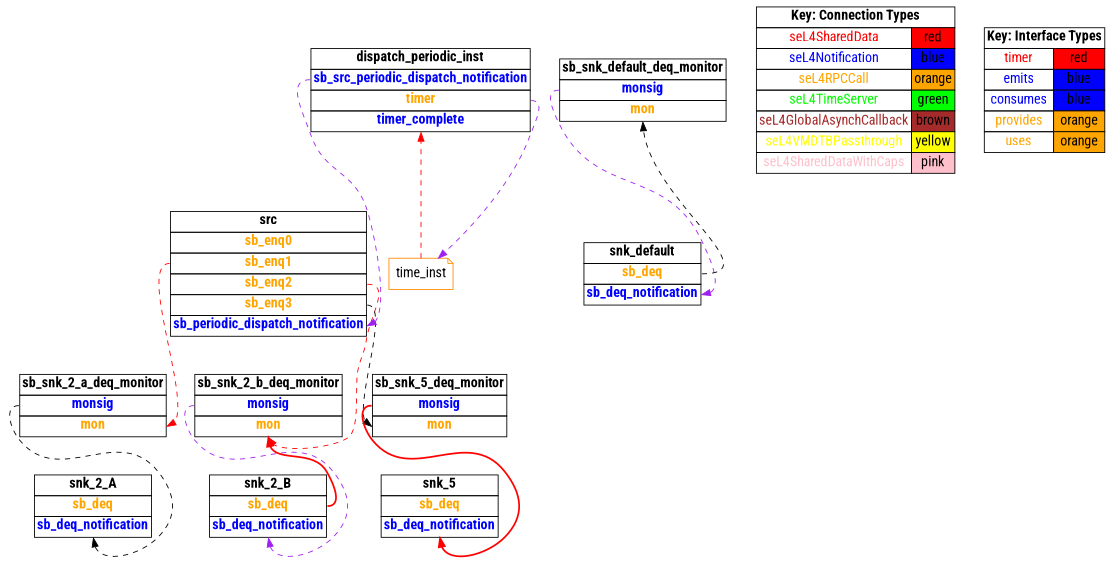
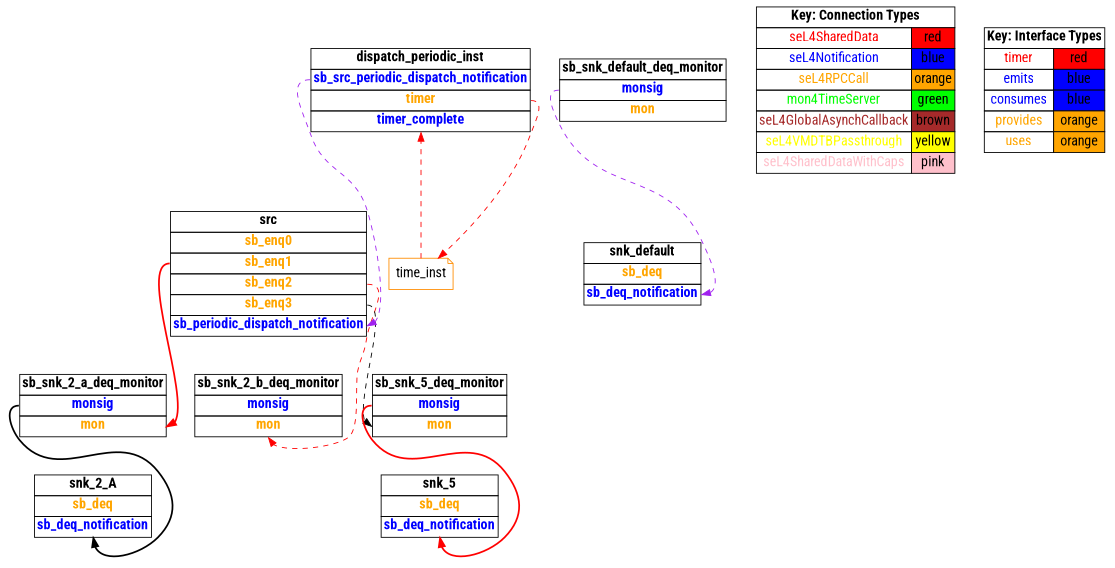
(834, 100) -> (834, 100)
(506, 182) -> (506, 182)
(687, 210) -> none
(167, 341) -> (167, 341)
(139, 457) -> (139, 457)
(268, 506) -> none
